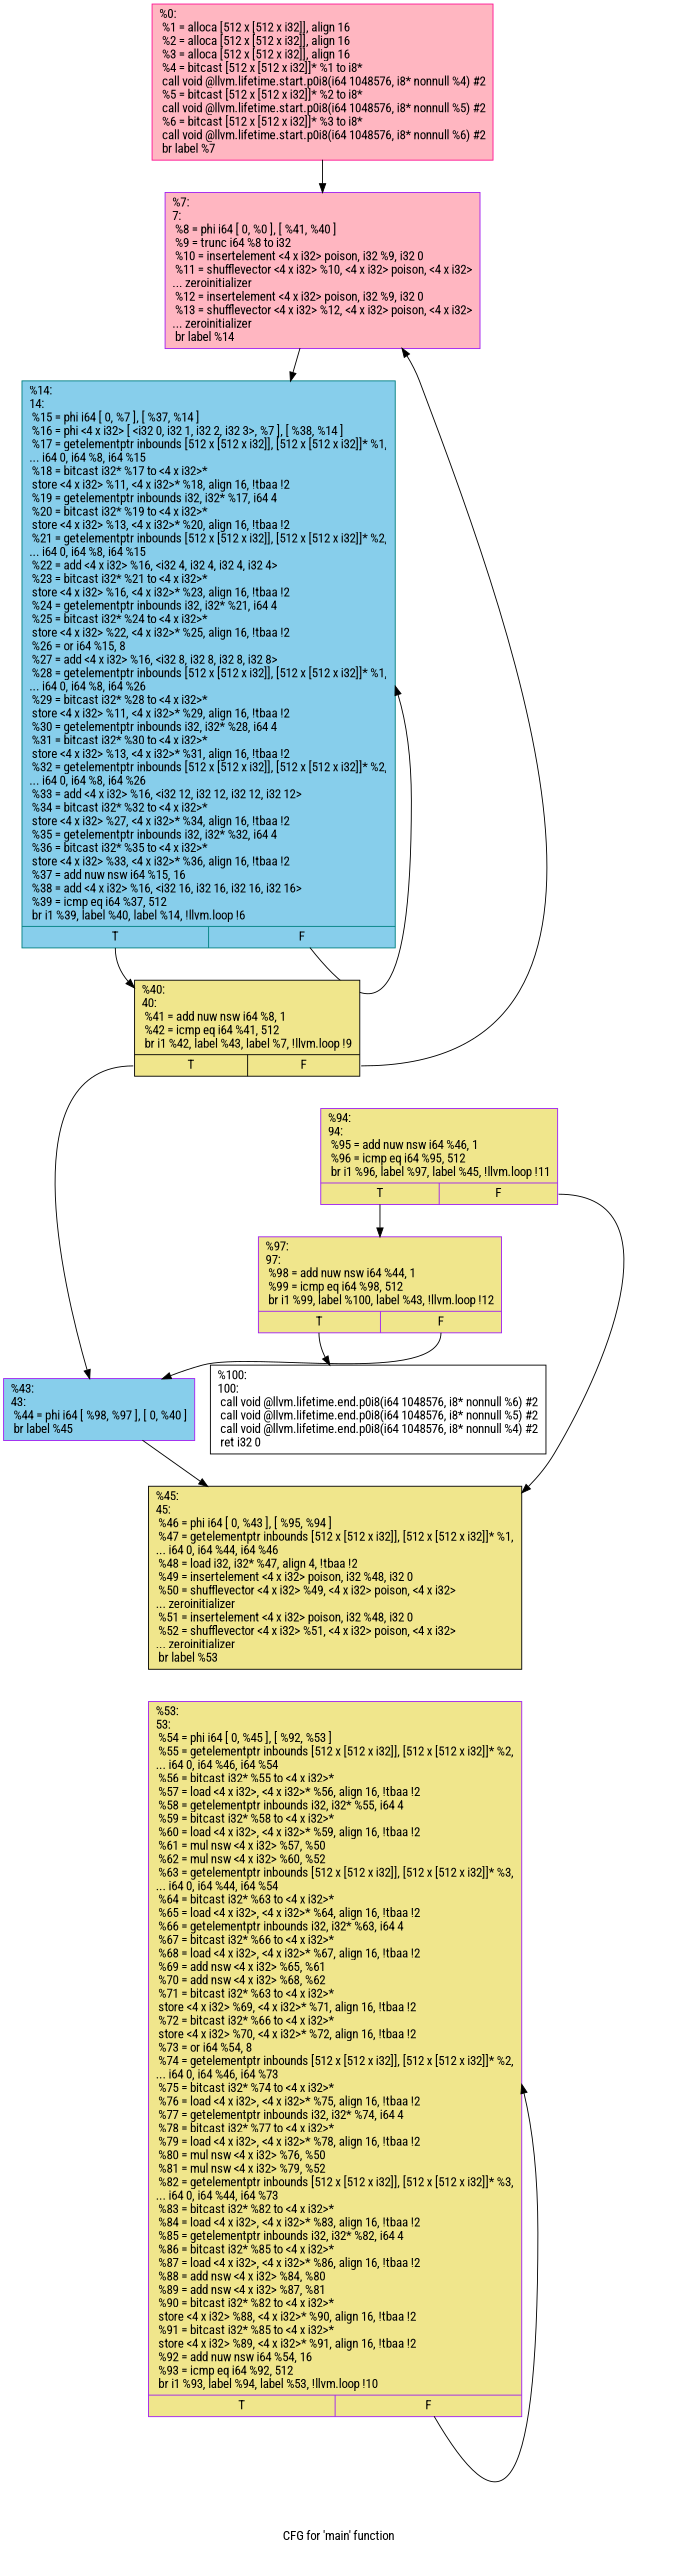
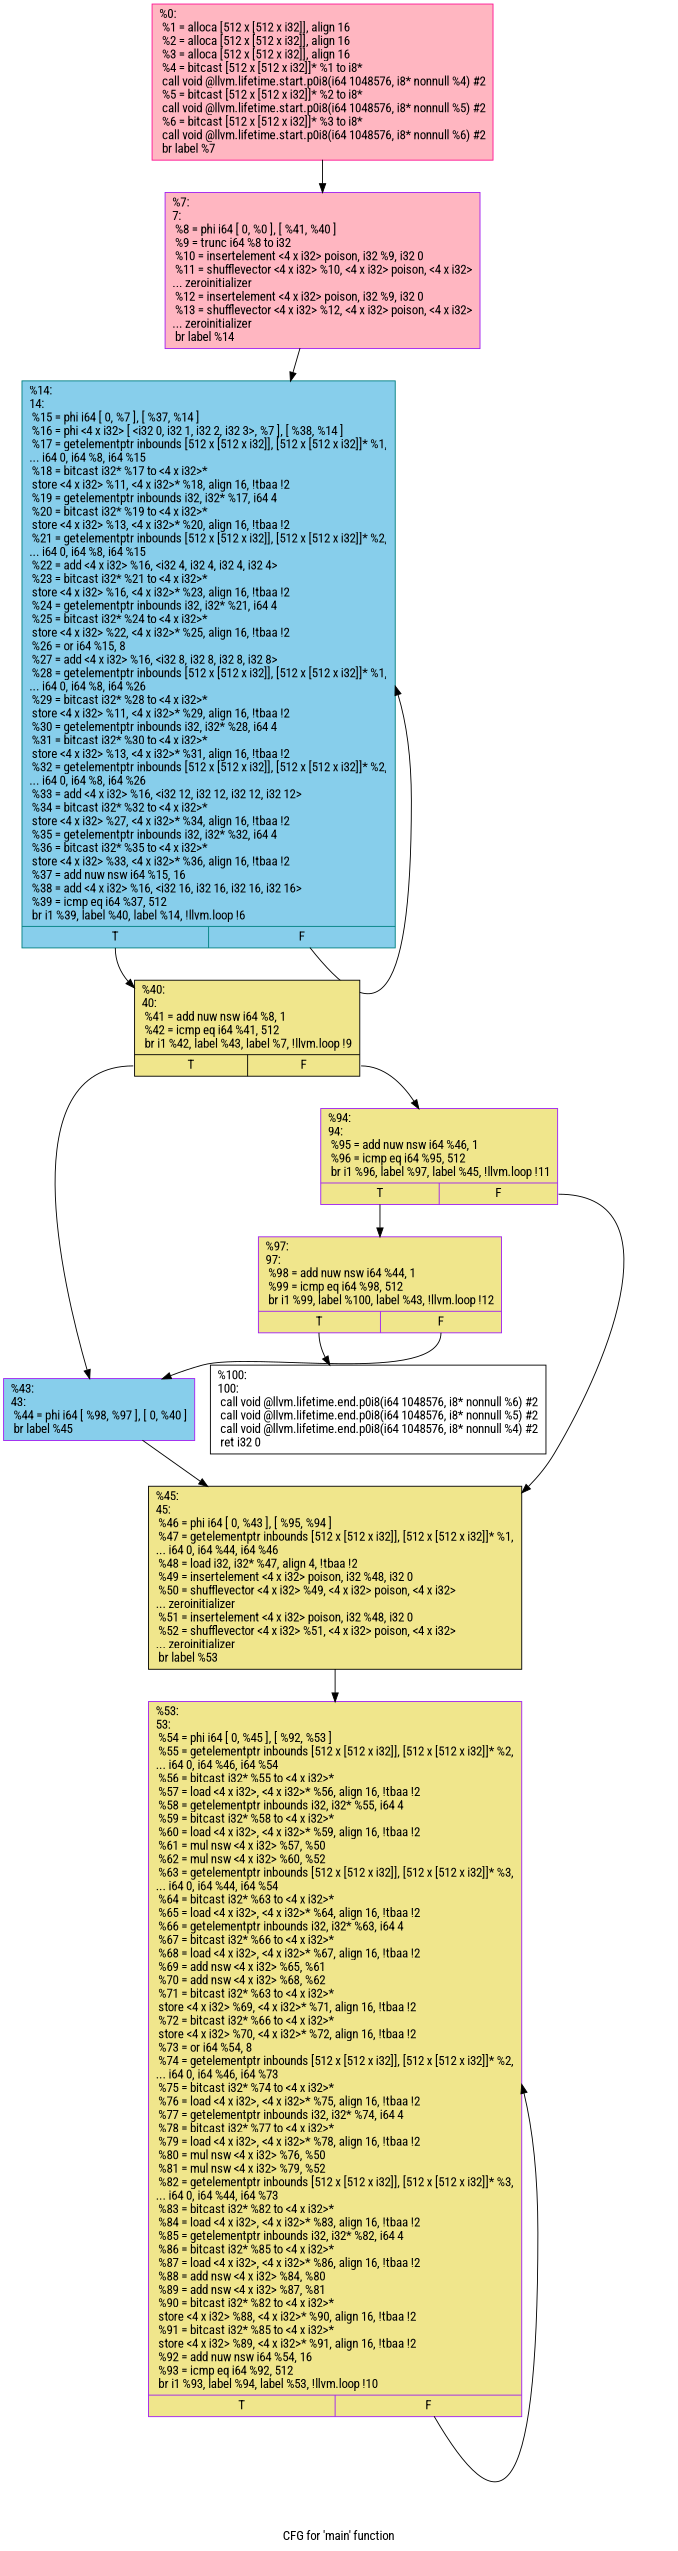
(534, 756) -> (392, 1077)
none -> (335, 1681)
